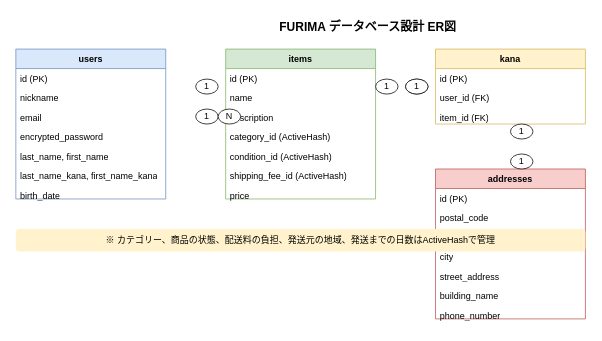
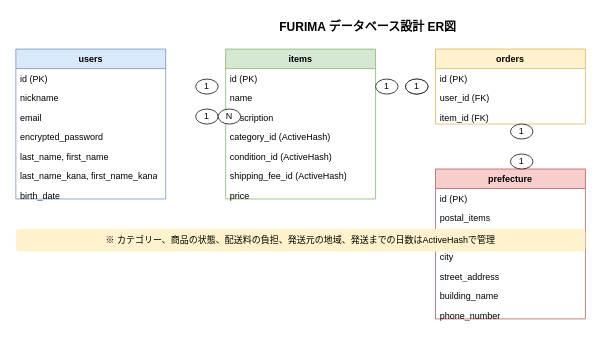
(510, 60) -> (510, 60)
(510, 180) -> (510, 180)
(466, 219) -> (468, 219)
